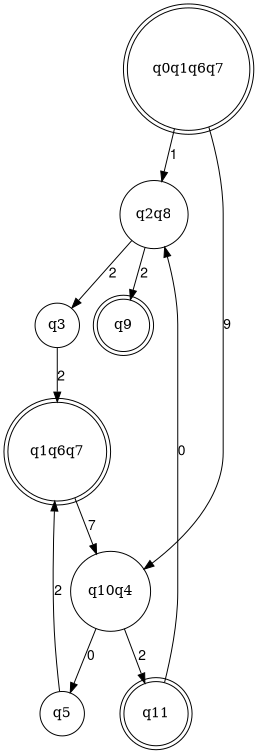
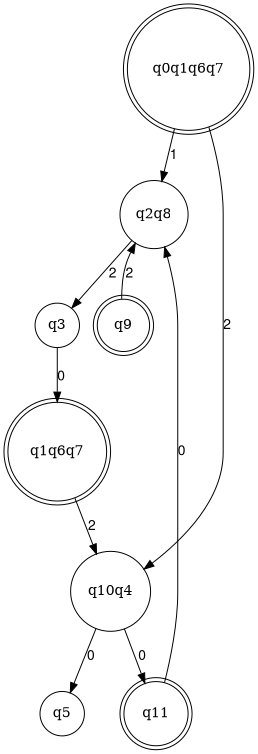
(139, 269) -> (123, 275)
(227, 325) -> (227, 325)
(61, 377) -> (61, 377)
(92, 526) -> (92, 526)
(53, 601) -> none
(142, 656) -> (142, 656)
